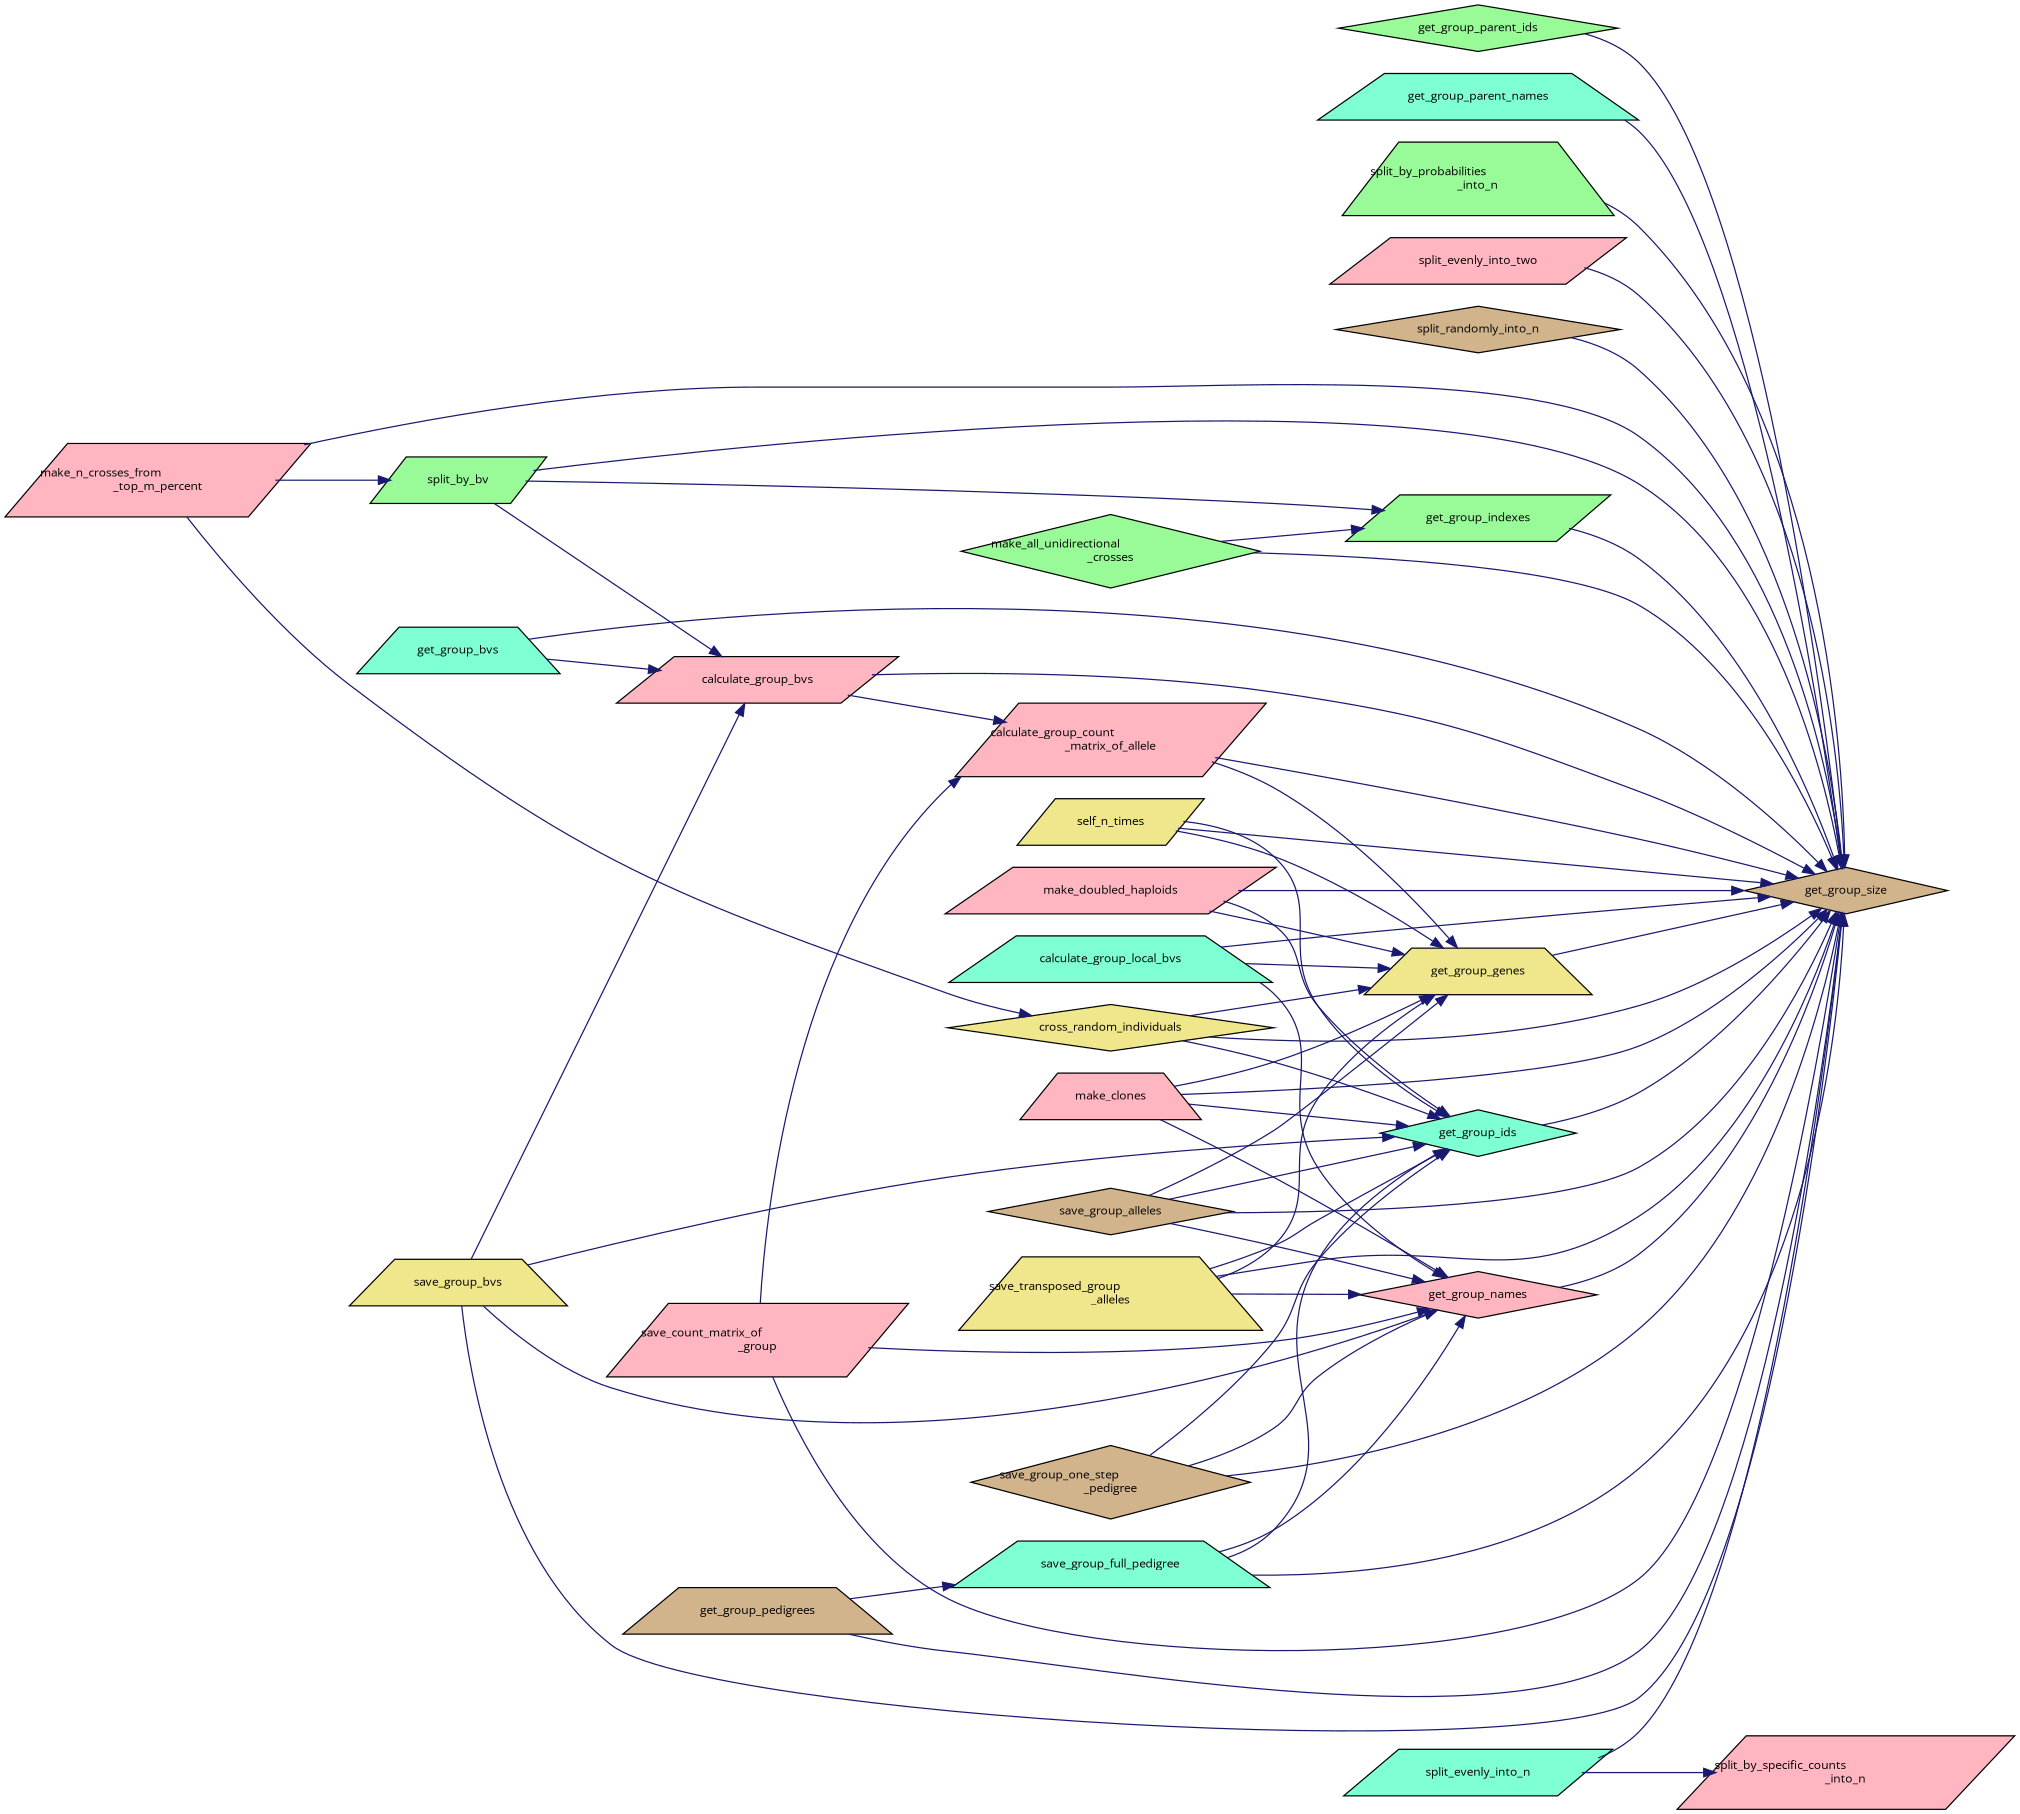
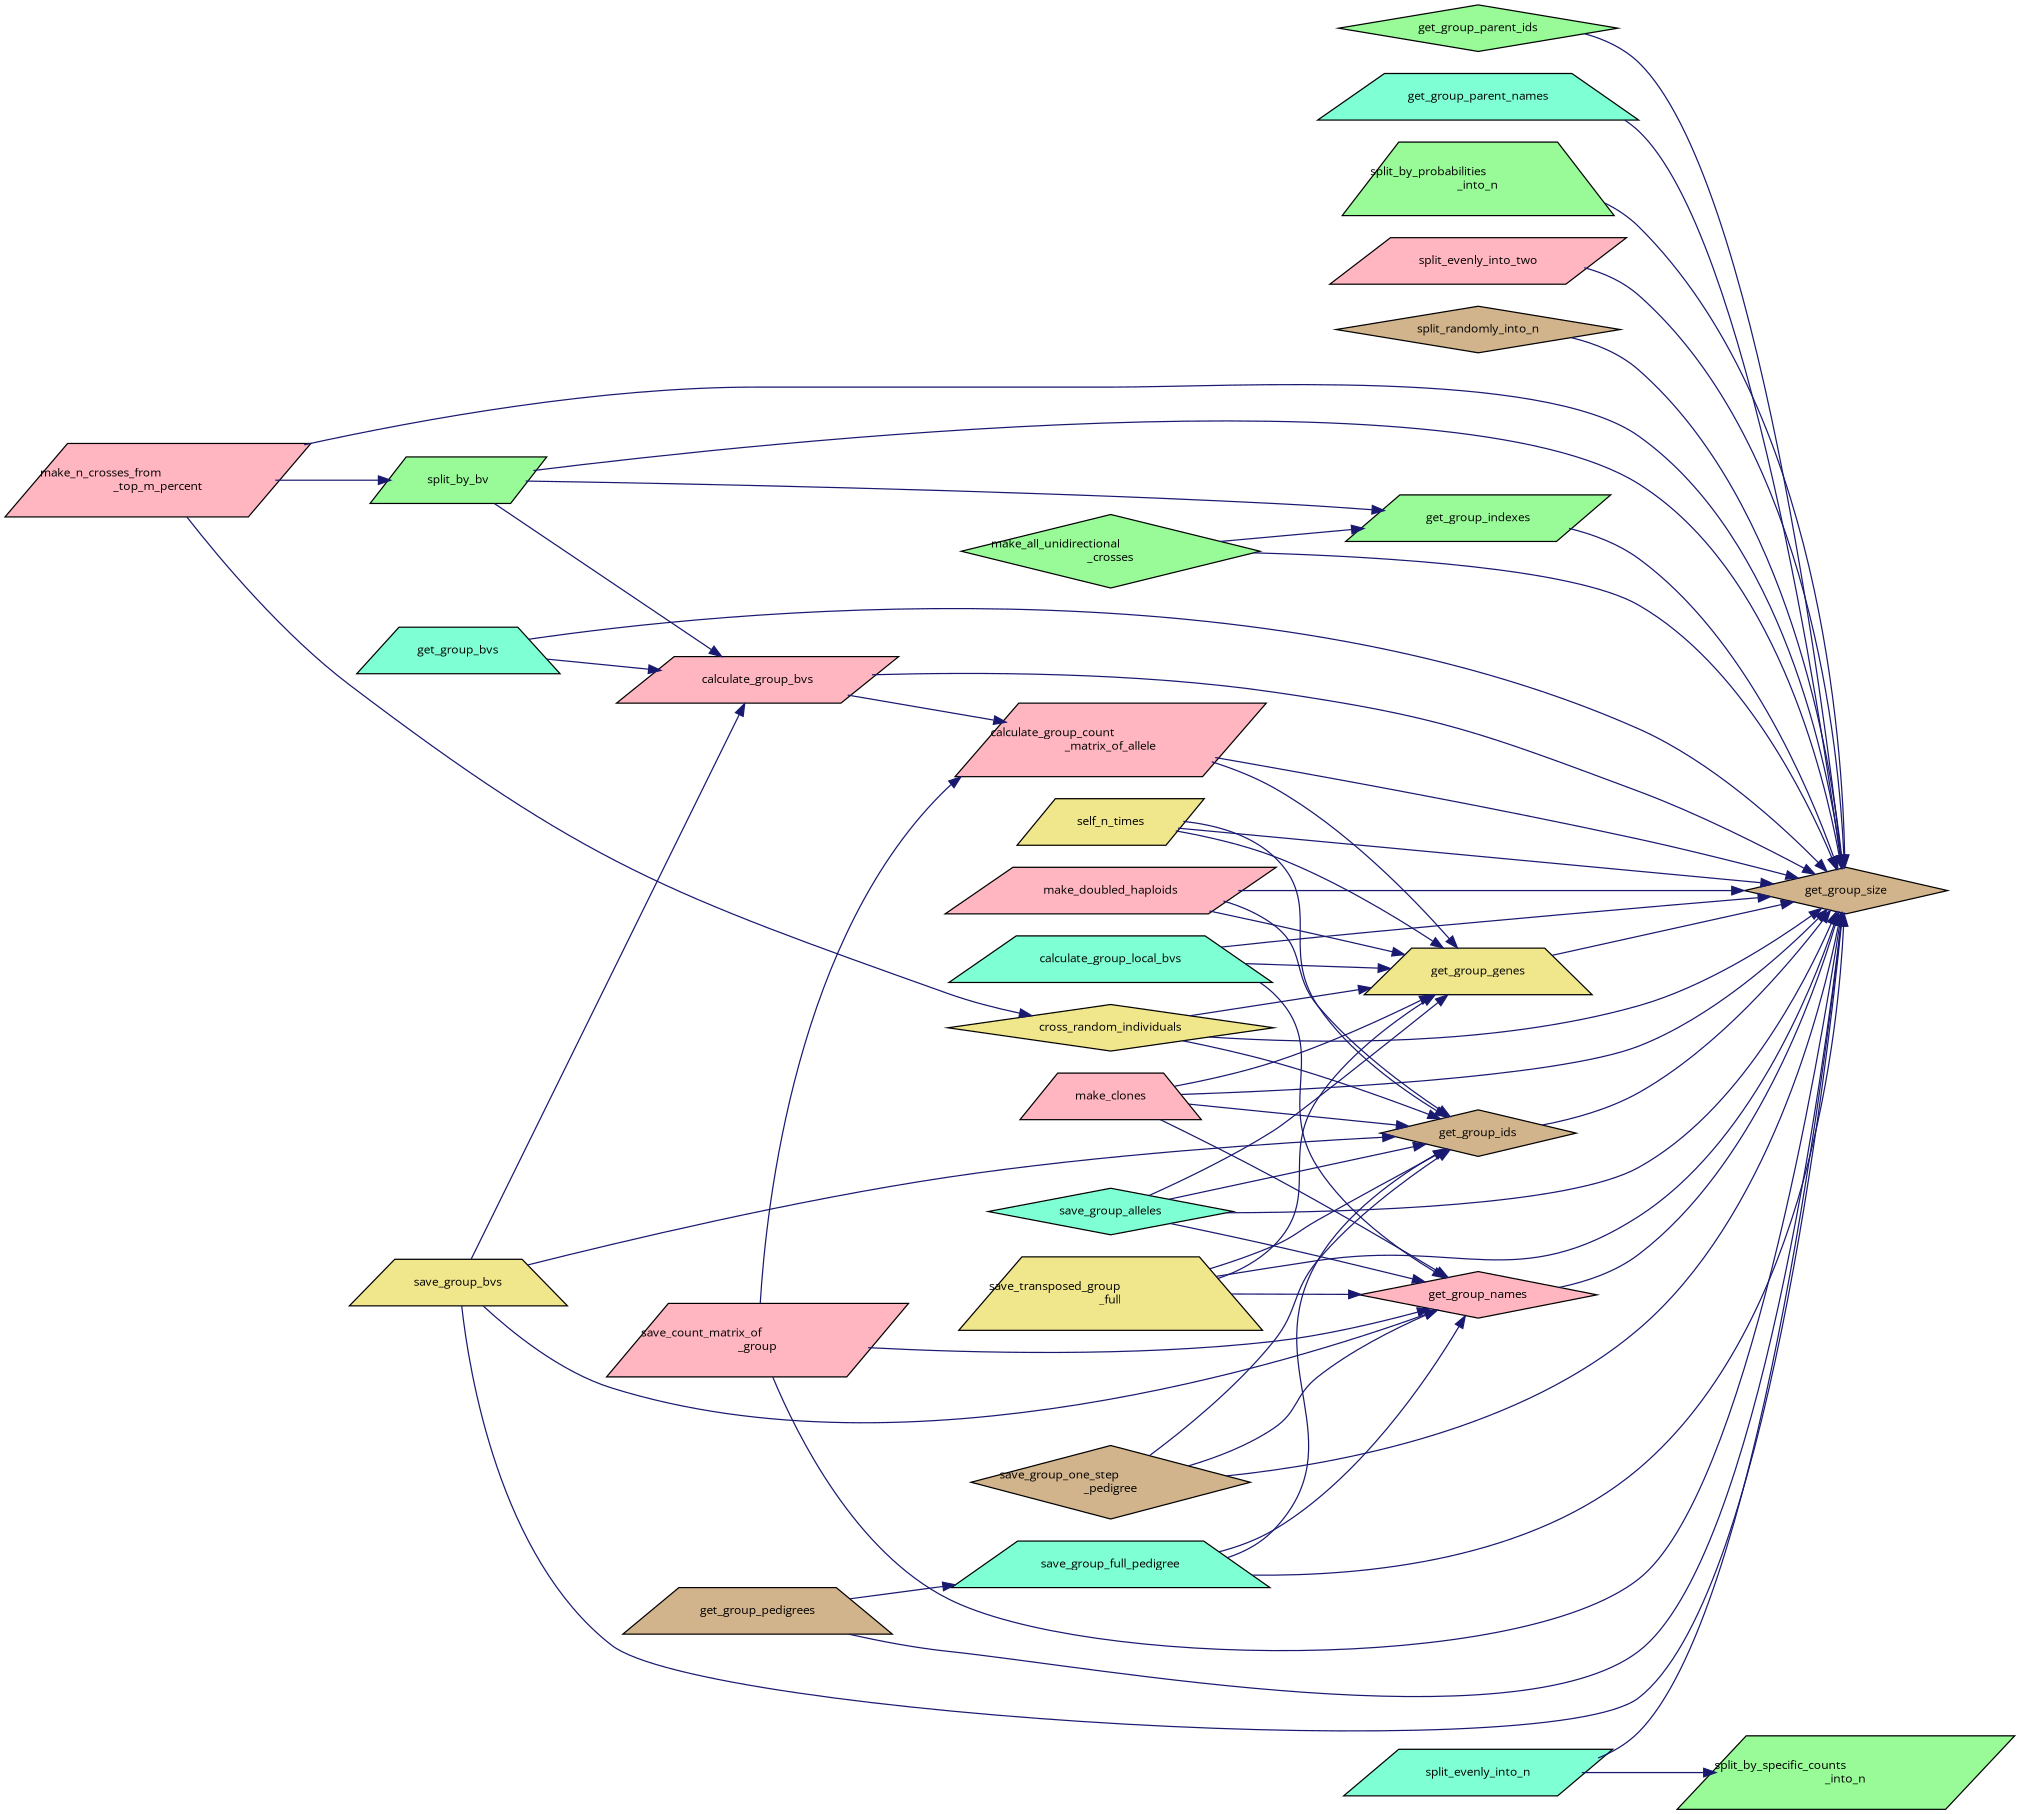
(1478, 1133) -> (1478, 1133)
(1111, 1212) -> (1111, 1212)
(1111, 1294) -> (1111, 1294)
(1846, 1773) -> (1846, 1773)
